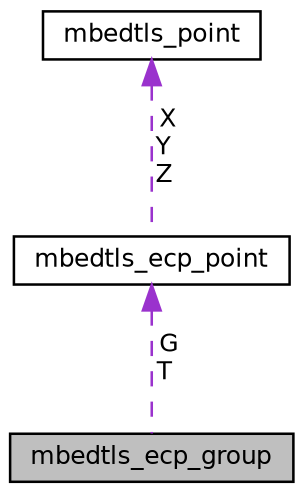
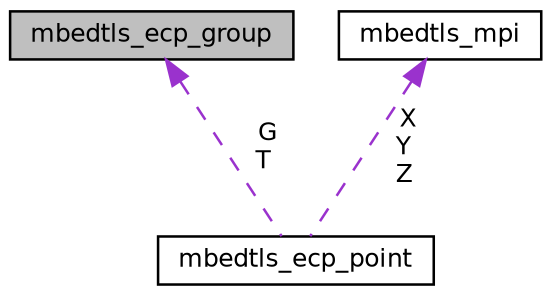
(152, 35) -> (440, 35)
(152, 372) -> (231, 159)
